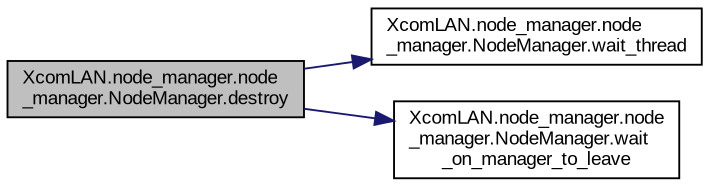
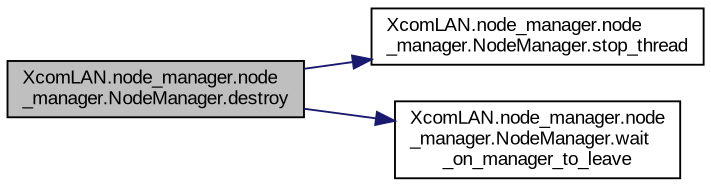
(537, 37) -> (538, 37)
